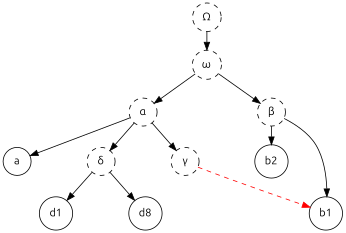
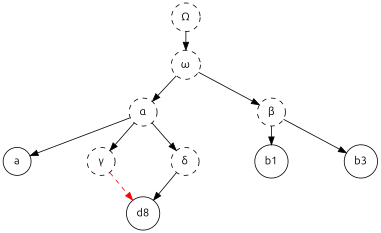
(271, 161) -> (361, 161)
(250, 186) -> (119, 183)
(56, 213) -> none
